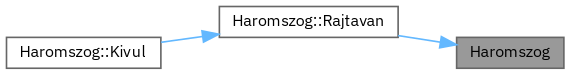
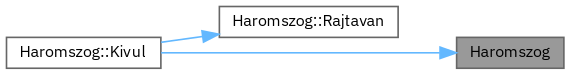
(419, 39) -> (300, 53)
